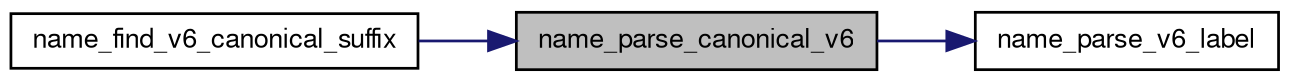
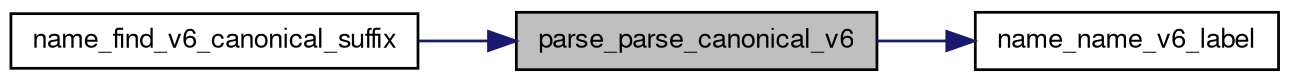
(697, 41) -> (697, 41)
(1127, 41) -> (1127, 41)
